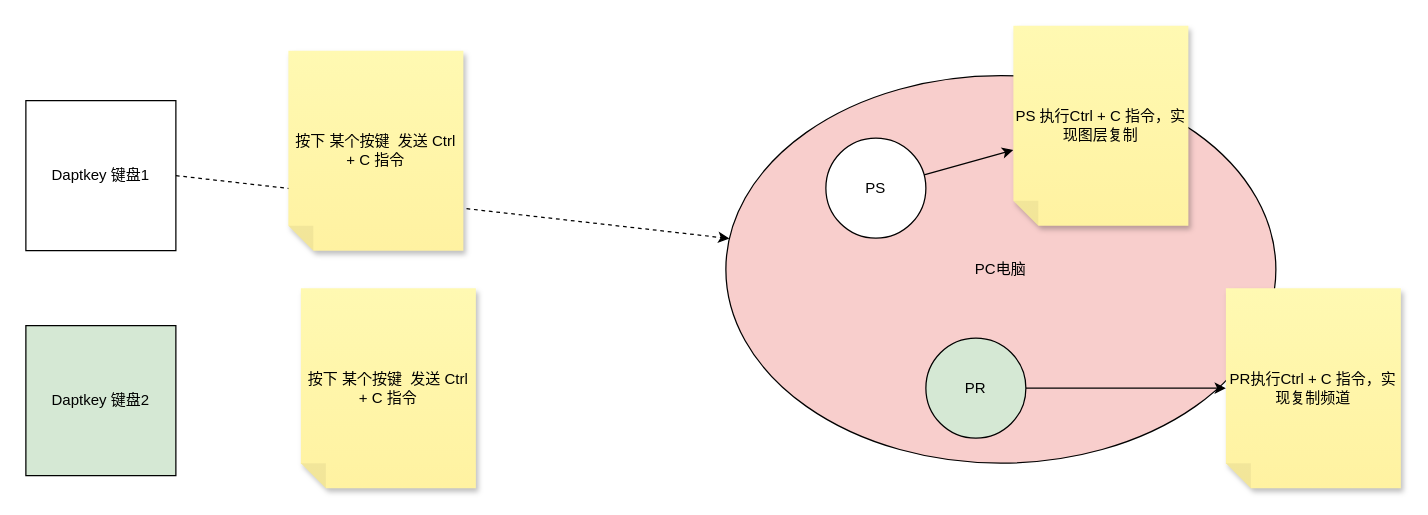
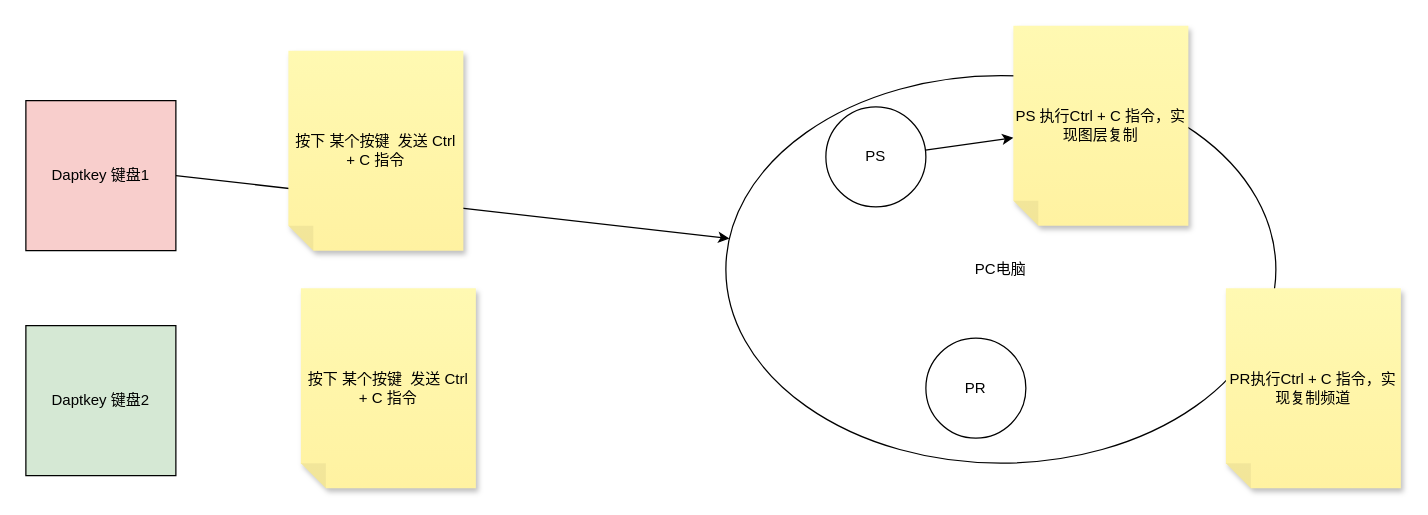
(101, 176) -> (101, 176)
(876, 188) -> (876, 157)
(591, 223) -> (591, 223)
(1001, 269) -> (1001, 269)
(976, 388) -> (976, 388)
(1122, 388) -> none
